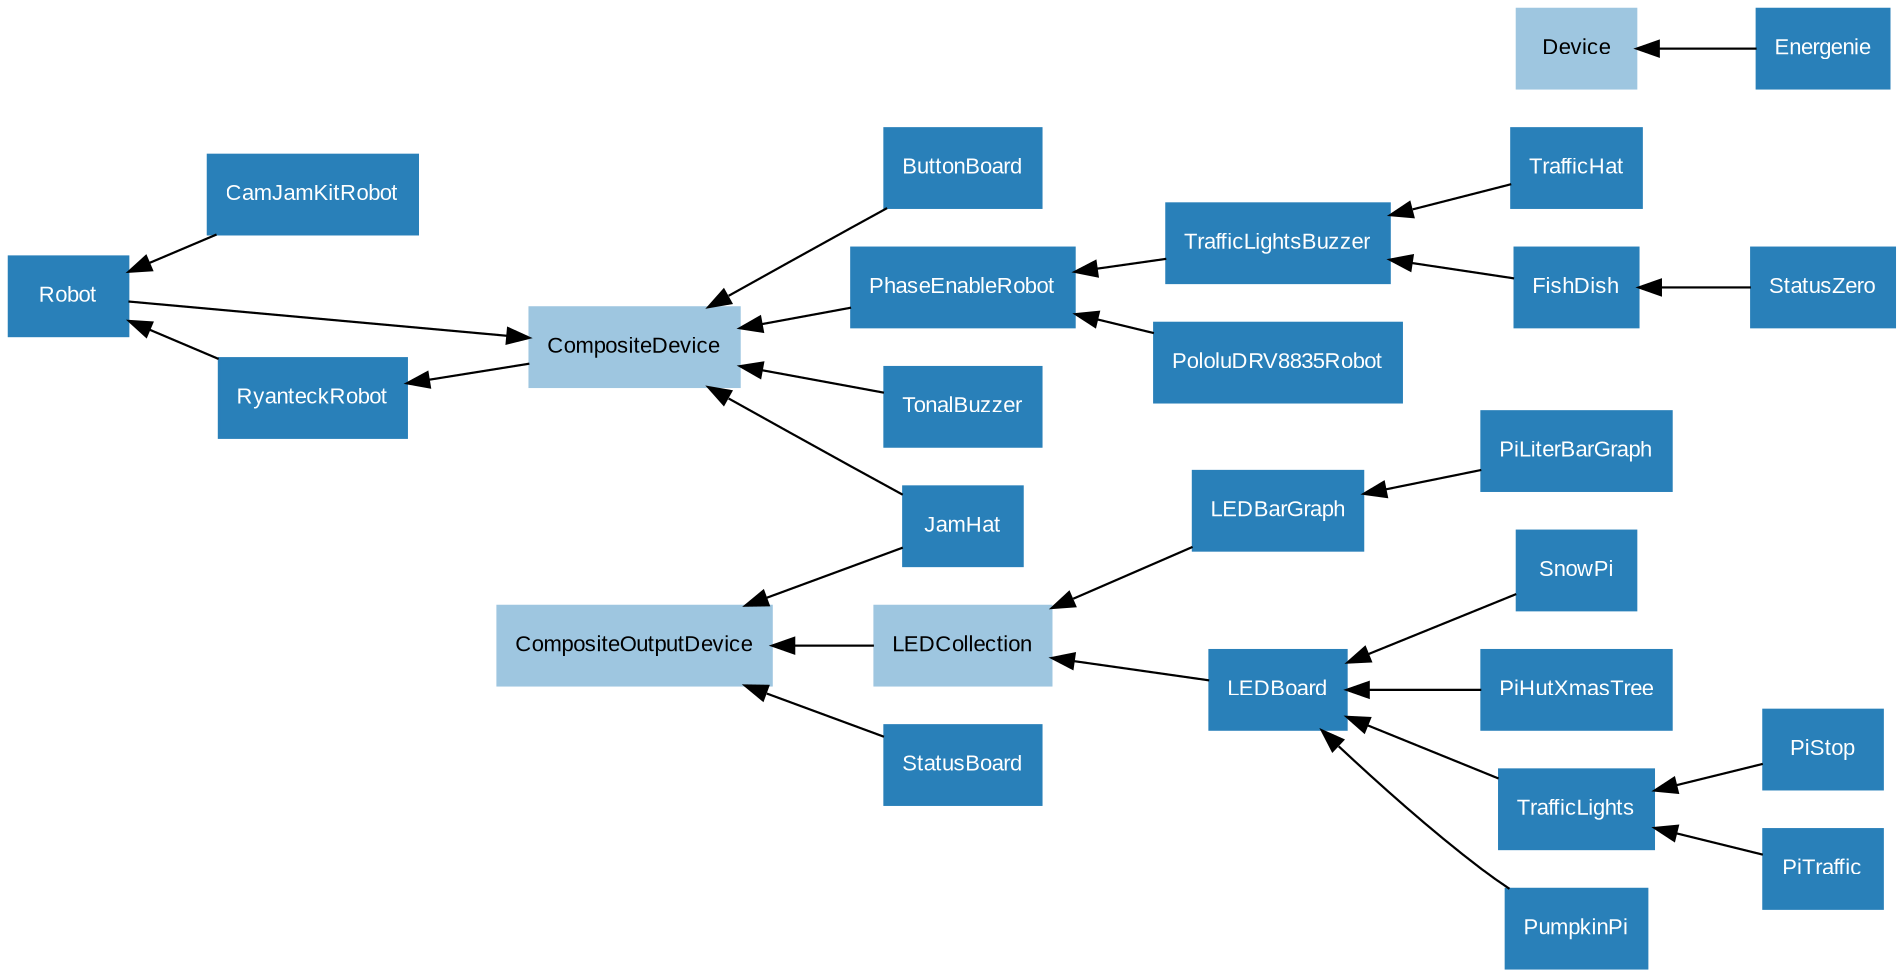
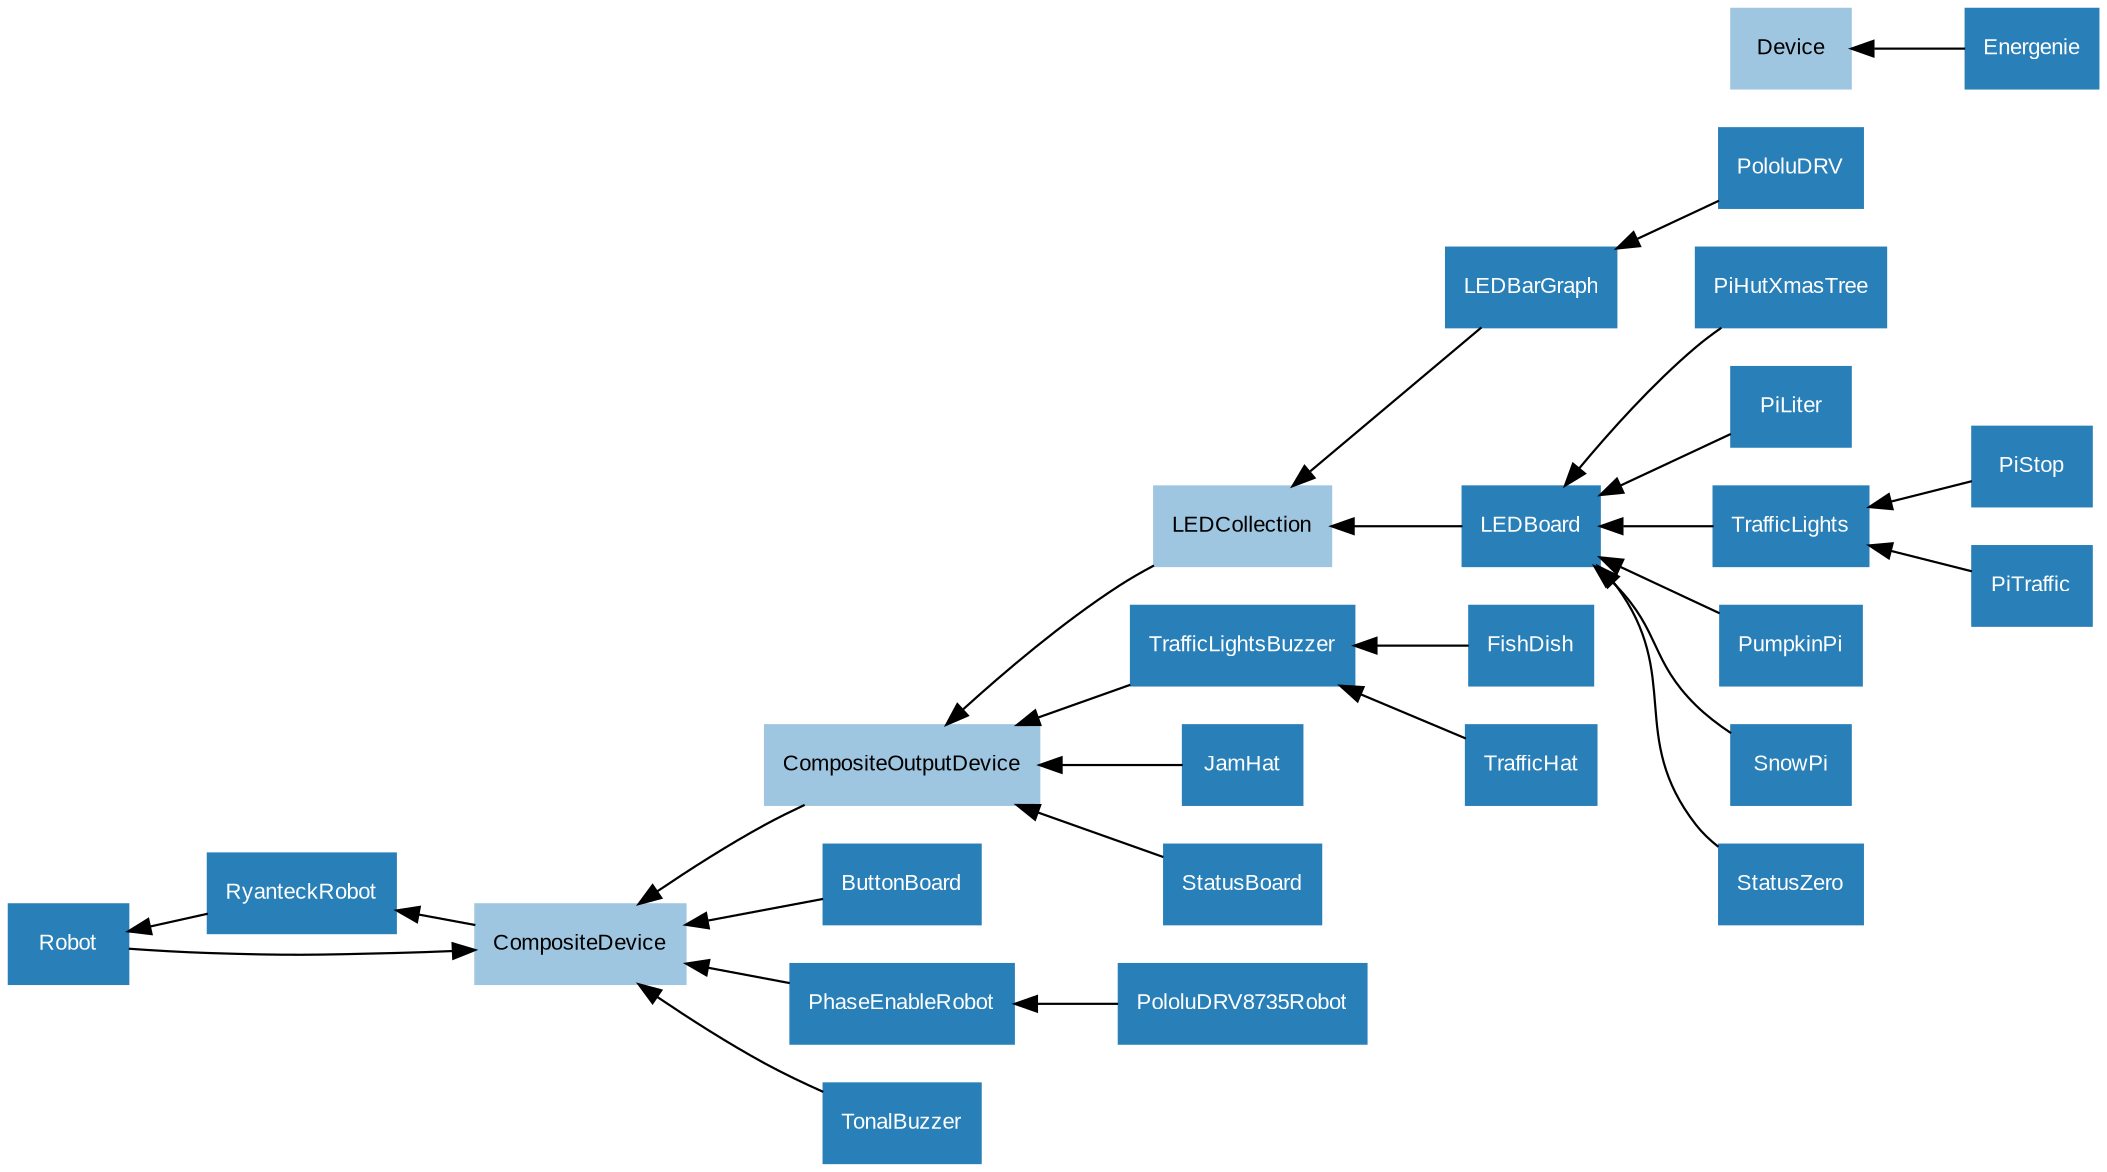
(313, 195) -> none
(1131, 264) -> (1084, 701)
(1706, 287) -> (1657, 719)
(1278, 363) -> (1243, 1004)
none -> (1791, 407)
(816, 447) -> (729, 845)
(1577, 451) -> (1791, 168)
